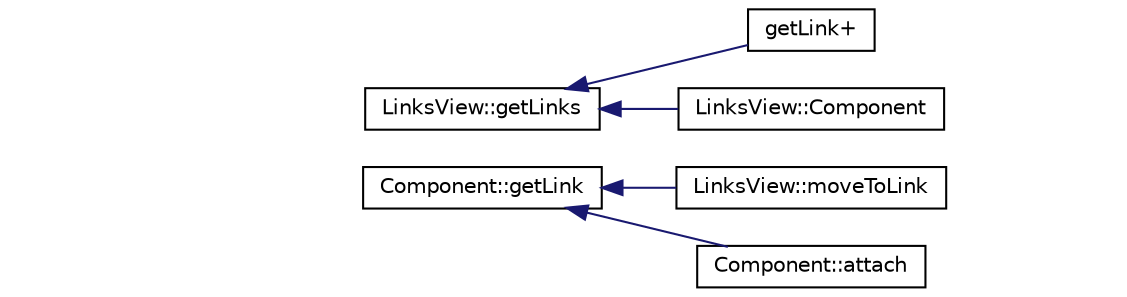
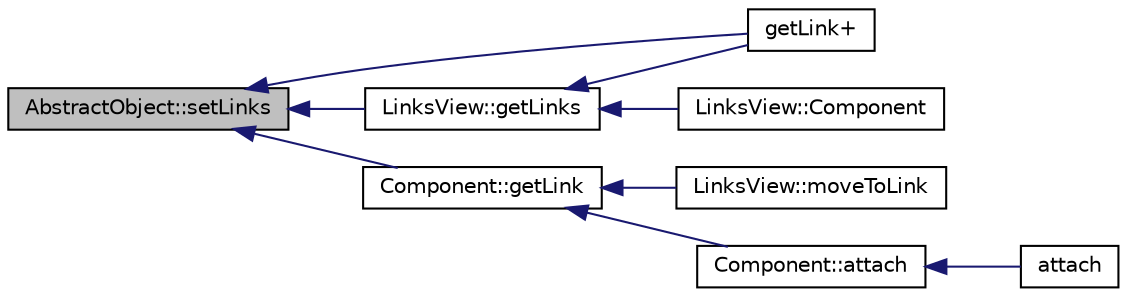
none -> (148, 109)
none -> (1070, 267)
